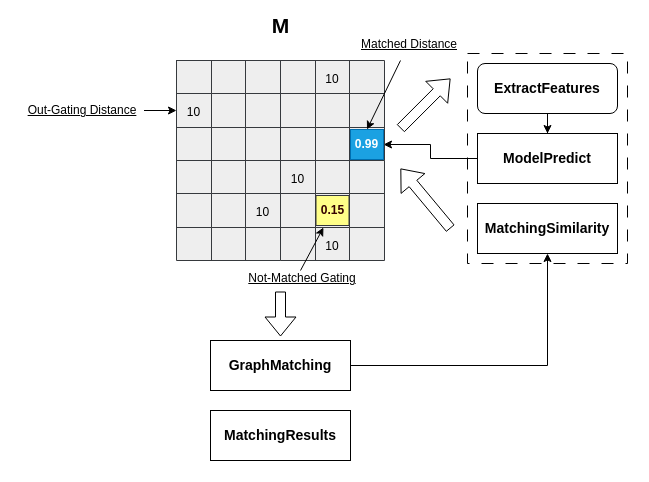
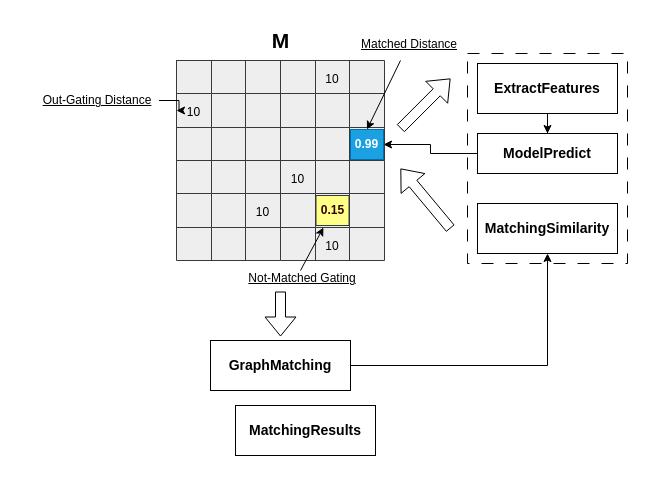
(281, 26) -> (281, 41)
(548, 89) -> (548, 89)
(82, 111) -> (97, 101)
(548, 159) -> (548, 154)
(281, 436) -> (306, 431)
